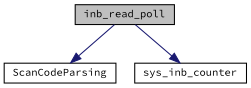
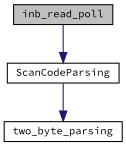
(191, 73) -> none
none -> (63, 132)
